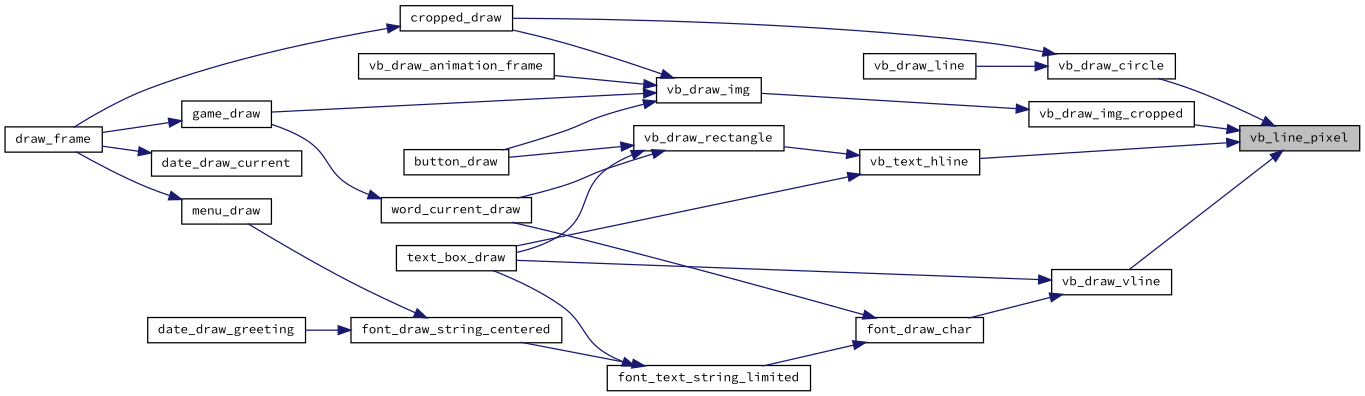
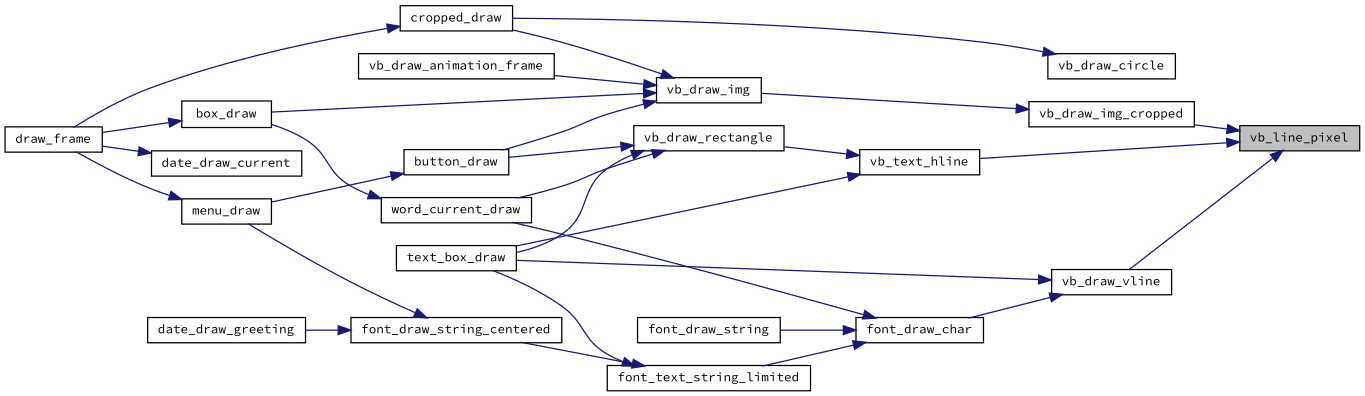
(920, 66) -> none
(1212, 97) -> none
(227, 114) -> (227, 114)
none -> (331, 189)
none -> (709, 330)
